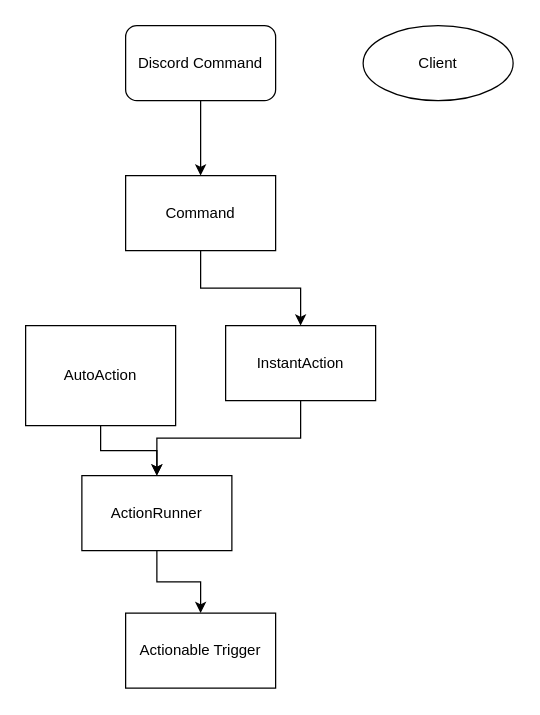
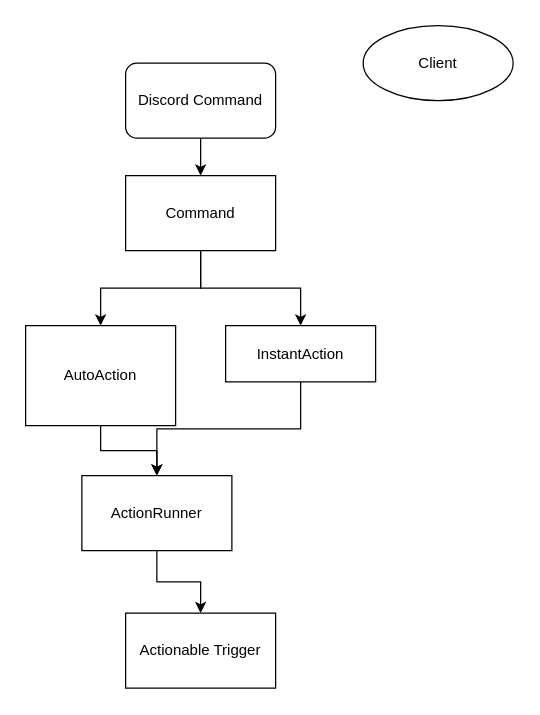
(201, 63) -> (201, 101)
none -> (135, 288)
(301, 363) -> (301, 354)
